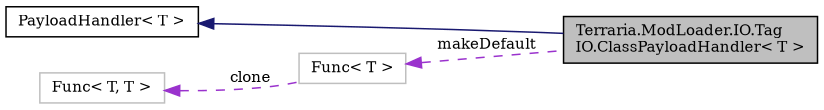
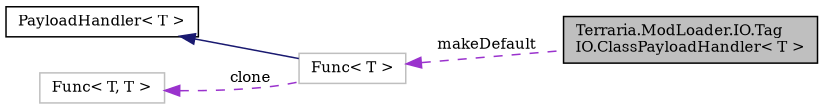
(389, 28) -> (247, 49)
